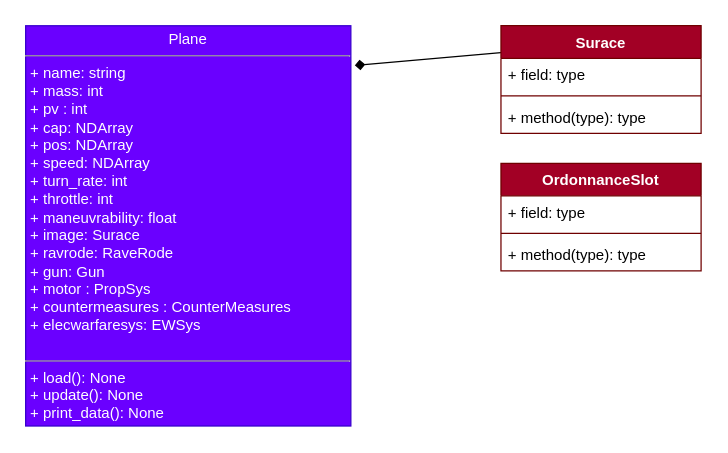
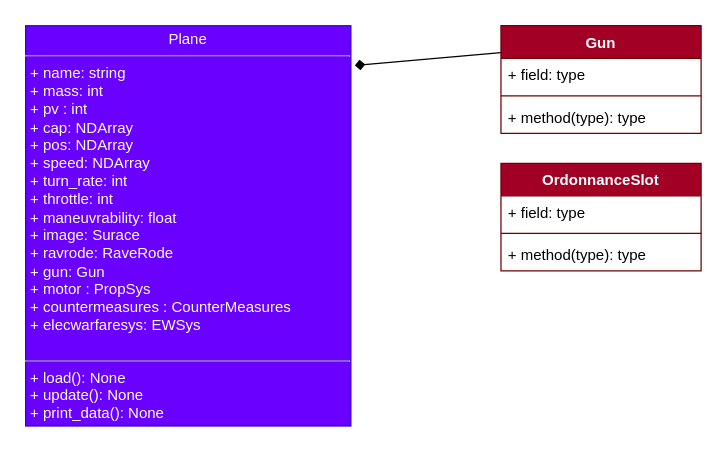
(600, 43) -> (600, 43)
